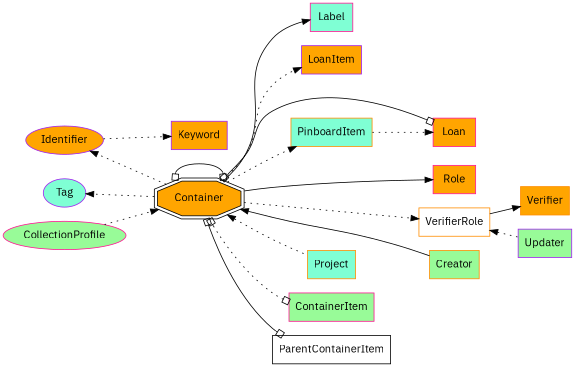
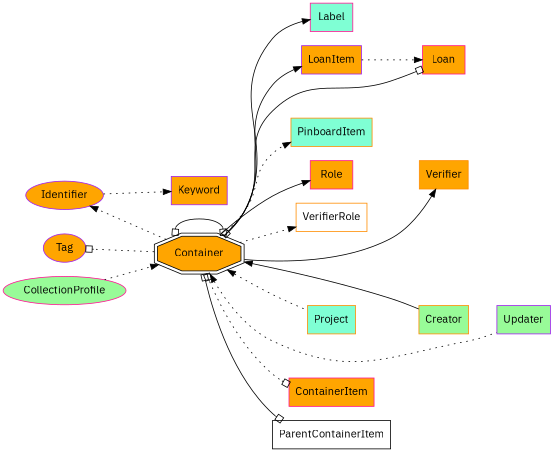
(261, 103) -> (258, 112)
(399, 132) -> (388, 60)
(65, 193) -> (65, 248)
(124, 195) -> (124, 250)
(501, 211) -> (348, 254)
(508, 235) -> (342, 361)
(332, 307) -> (332, 392)
